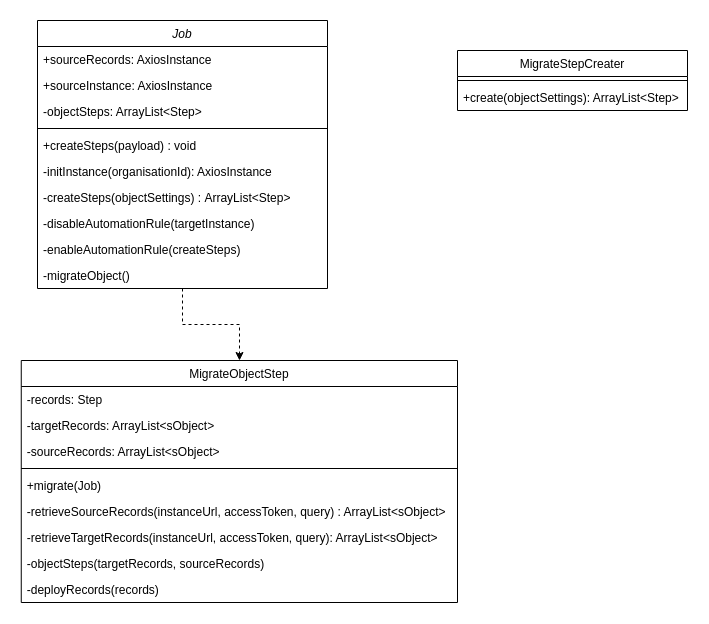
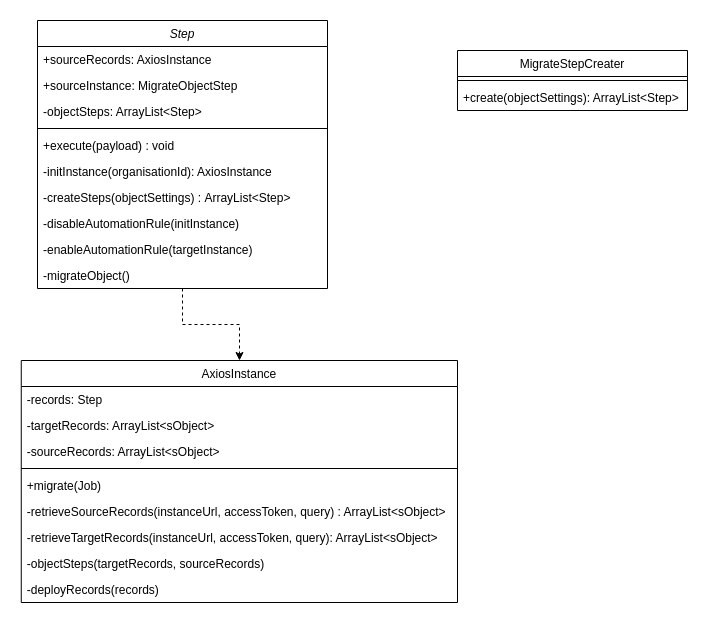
(182, 34) -> (182, 34)
(139, 86) -> (153, 86)
(129, 146) -> (116, 146)
(164, 224) -> (155, 224)
(153, 250) -> (163, 250)
(239, 374) -> (239, 374)
